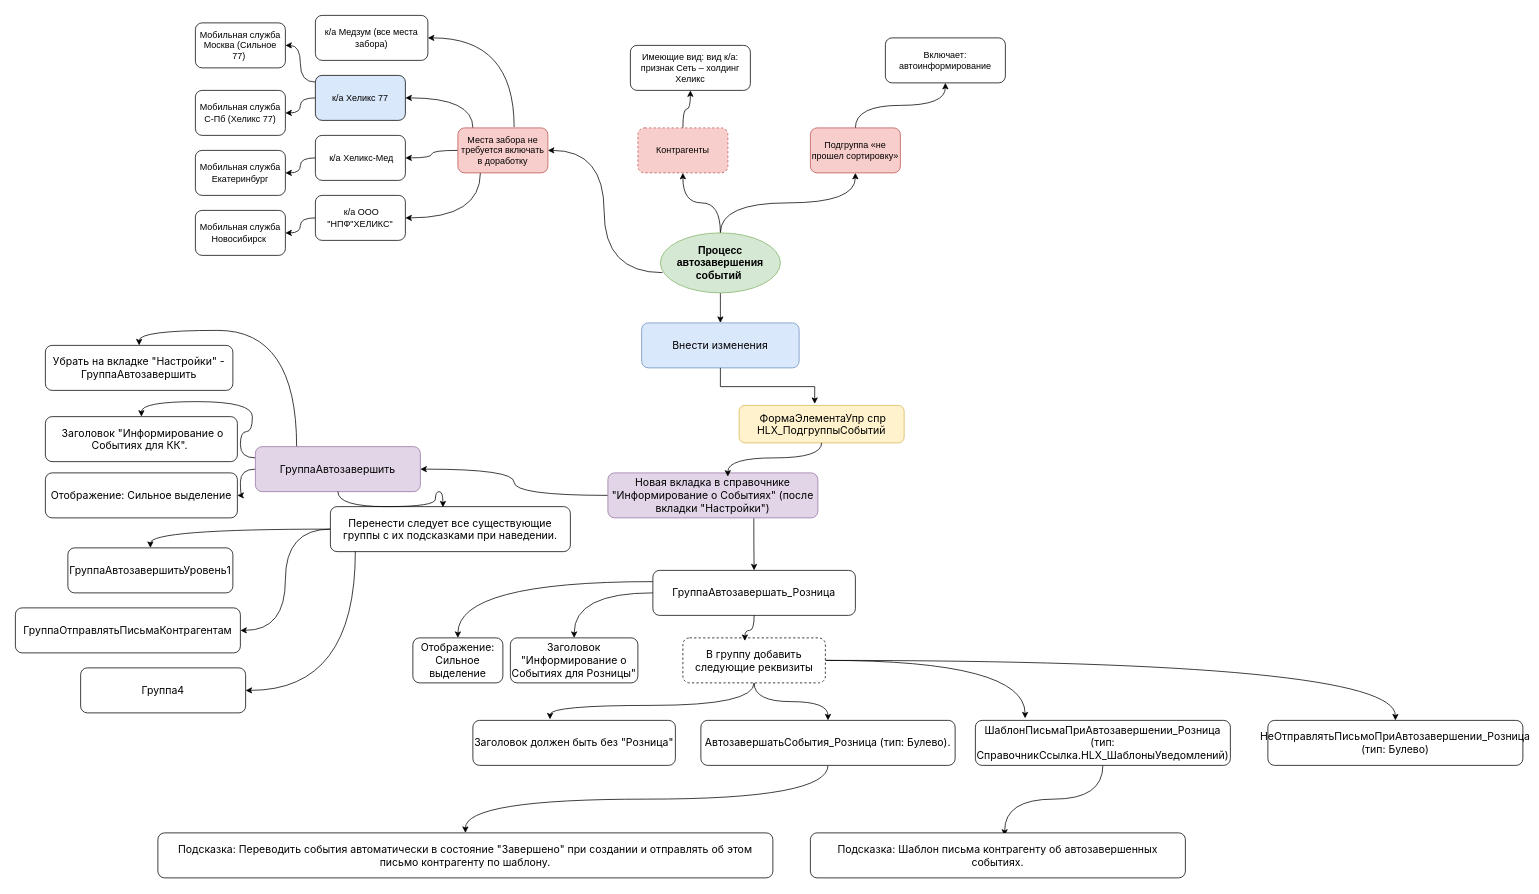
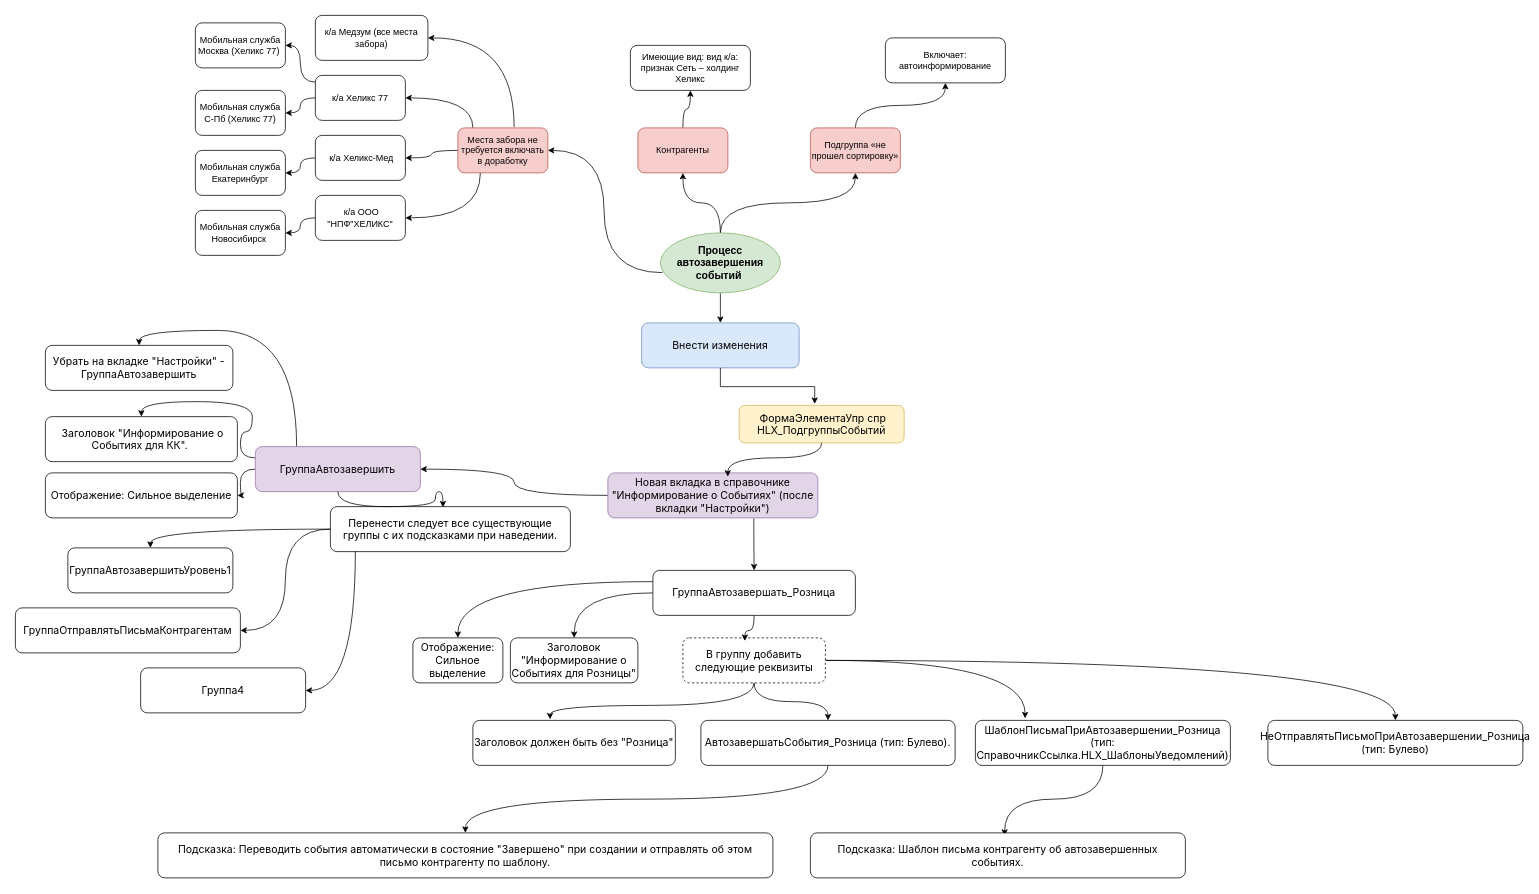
(240, 45) -> (240, 45)
(360, 98) -> (360, 98)
(683, 150) -> (683, 150)
(163, 690) -> (223, 690)
